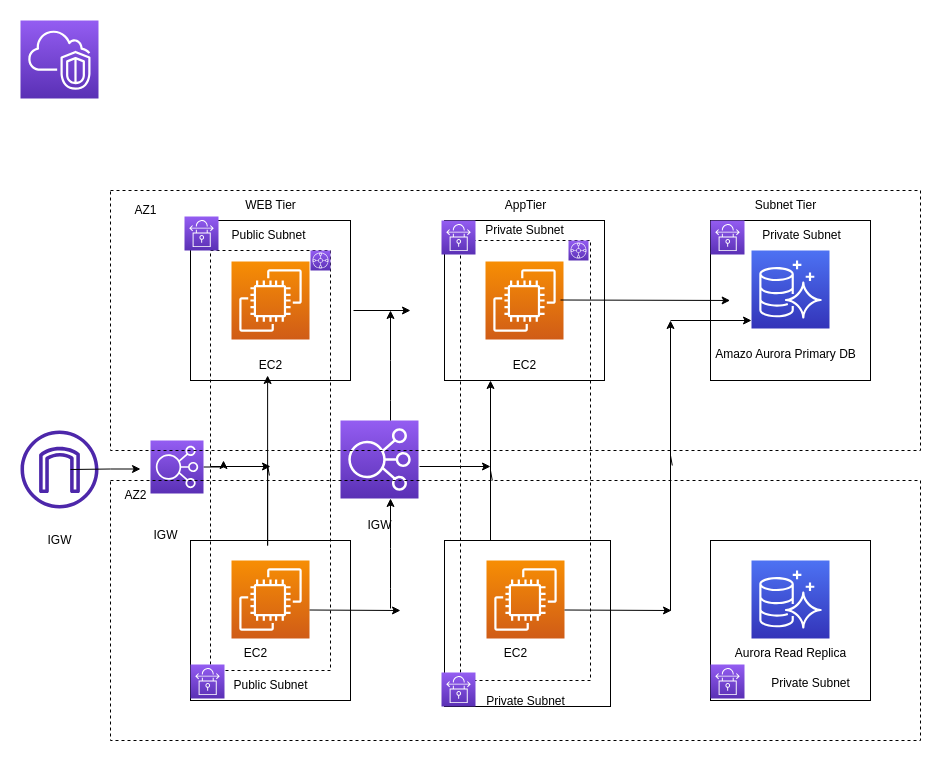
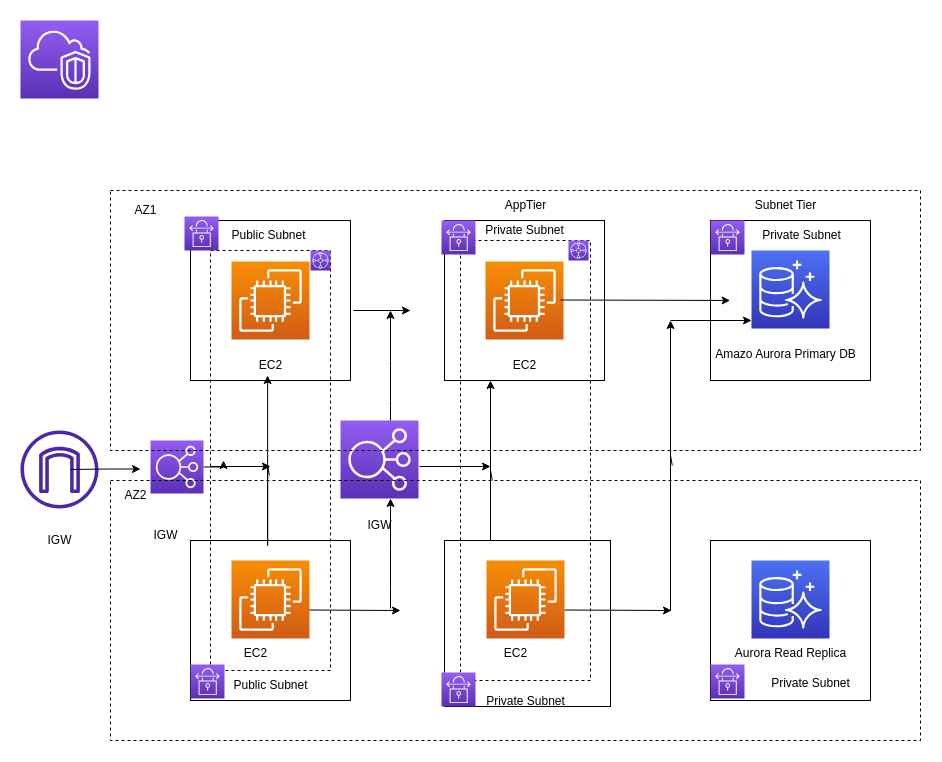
(271, 206) -> none
